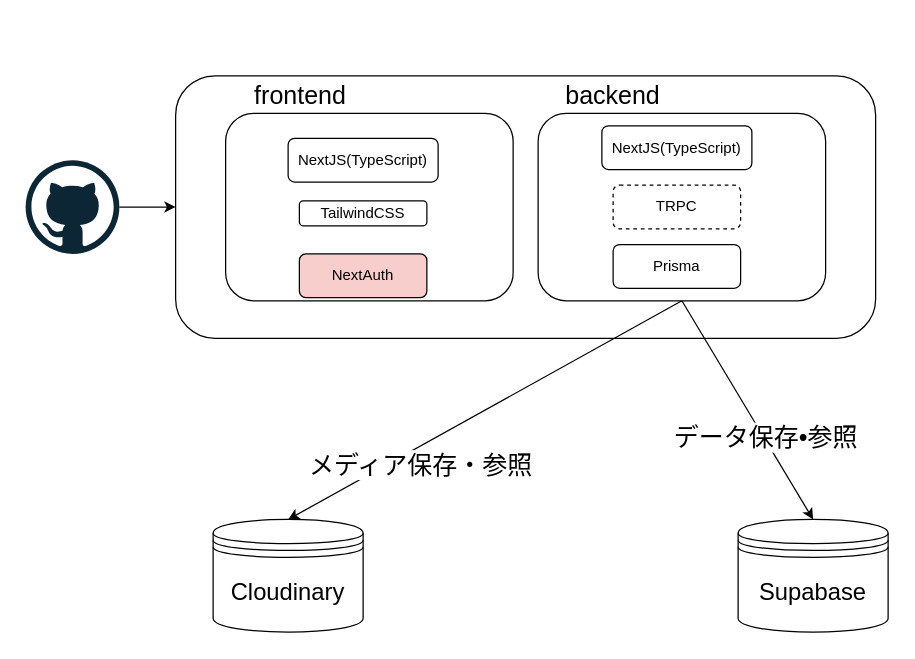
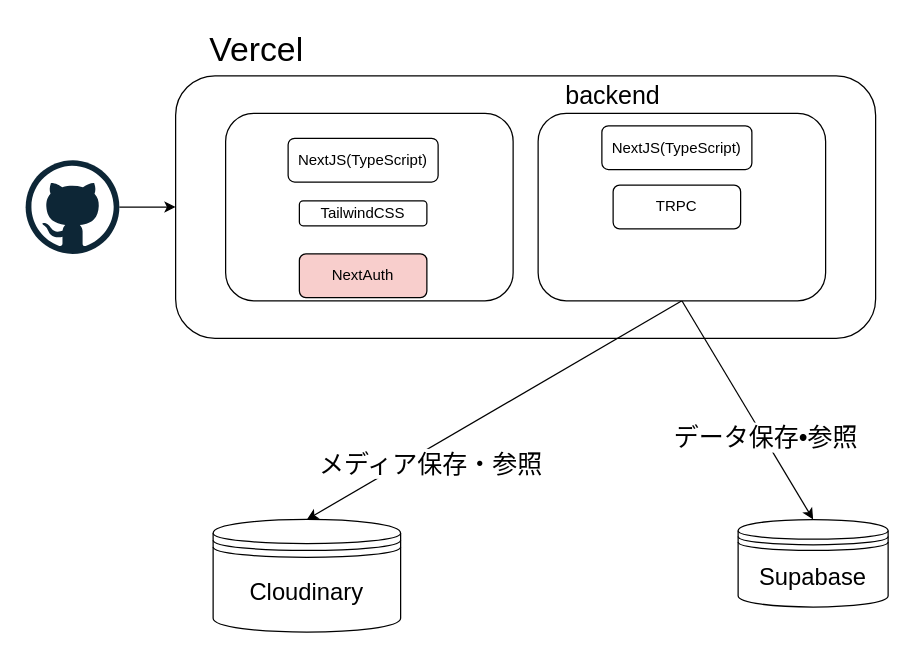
none -> (257, 51)
(301, 94) -> none
(677, 207) -> (677, 207)
(677, 266) -> none
(288, 576) -> (307, 576)
(813, 576) -> (813, 563)
